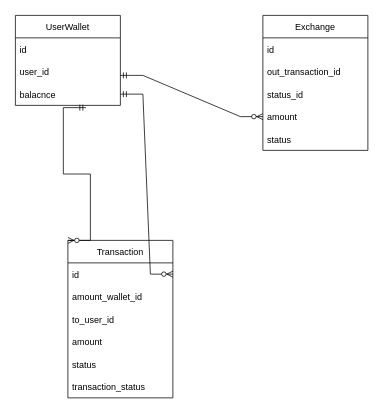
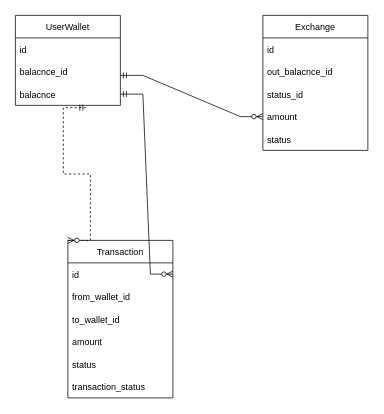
(36, 72) -> (45, 72)
(310, 72) -> (302, 72)
(66, 174) -> (66, 174)
(109, 297) -> (104, 297)
(96, 320) -> (99, 320)
